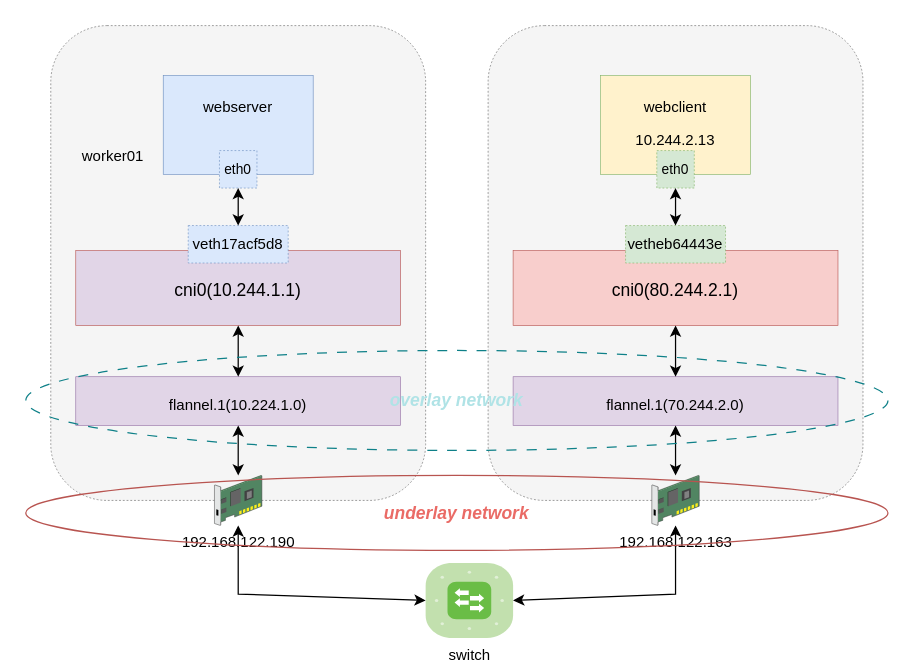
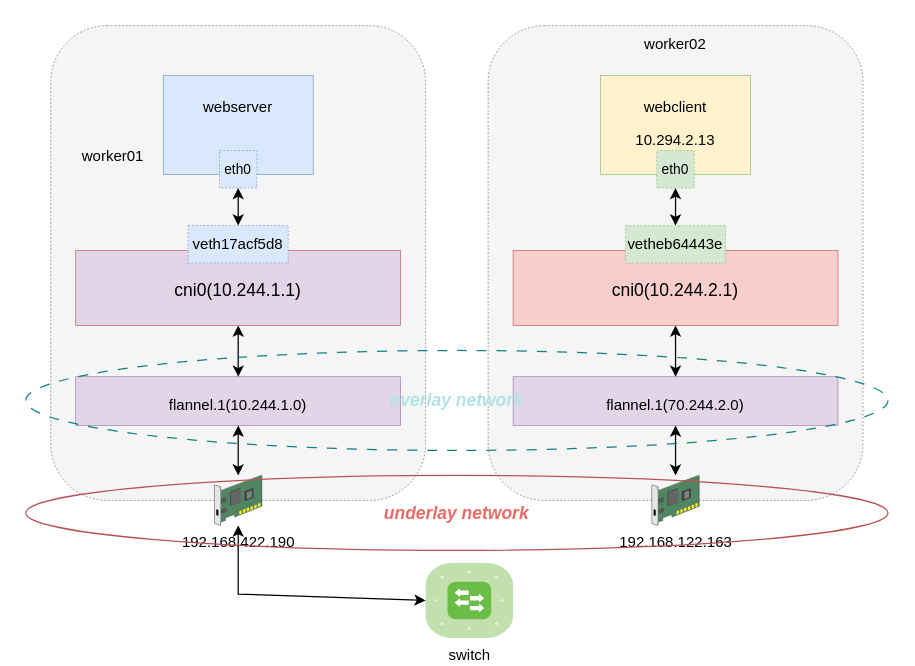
none -> (676, 44)
(676, 141) -> (676, 141)
(676, 270) -> (676, 270)
(238, 396) -> (238, 396)
(239, 543) -> (239, 543)
(628, 596) -> none
